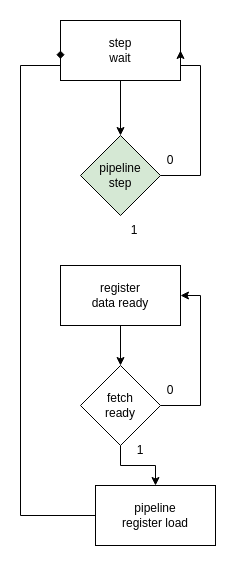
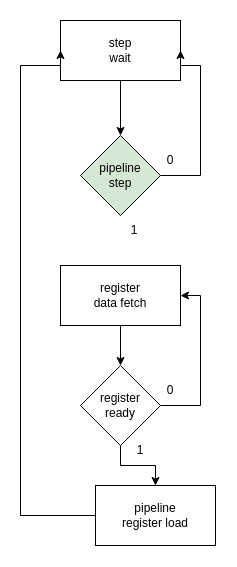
(61, 59) -> (61, 58)
(121, 296) -> (121, 296)
(121, 406) -> (121, 406)
